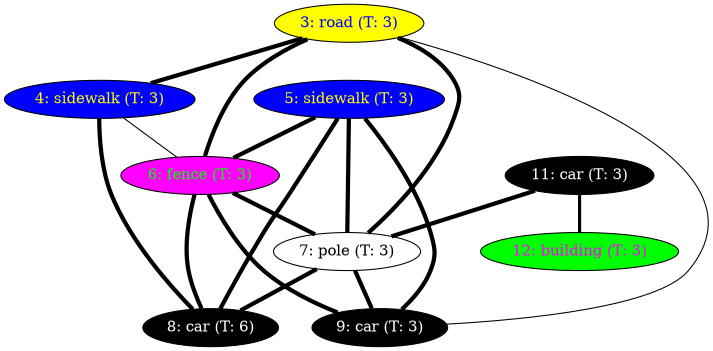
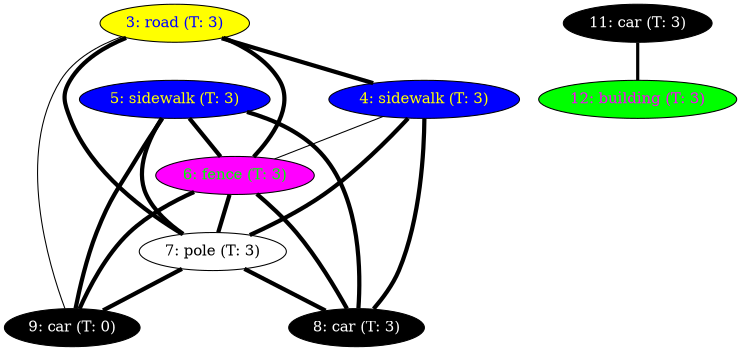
(463, 214) -> (332, 189)
(211, 328) -> (357, 328)
(380, 328) -> (72, 328)
